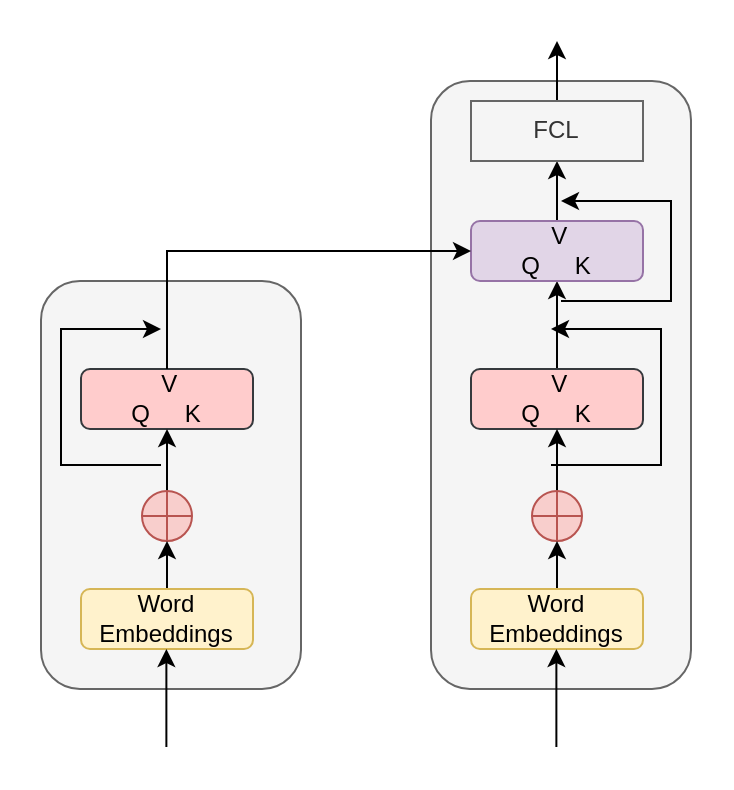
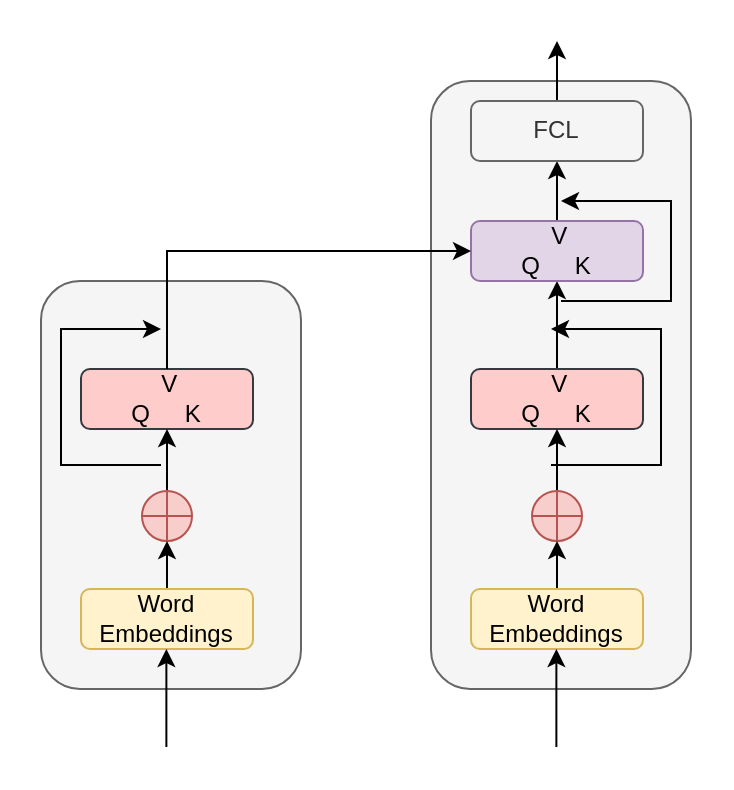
(557, 131) -> (557, 131)
